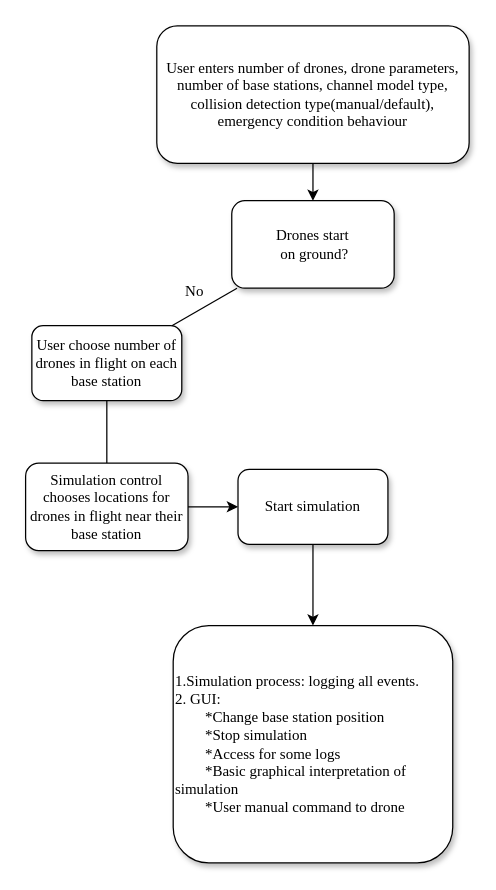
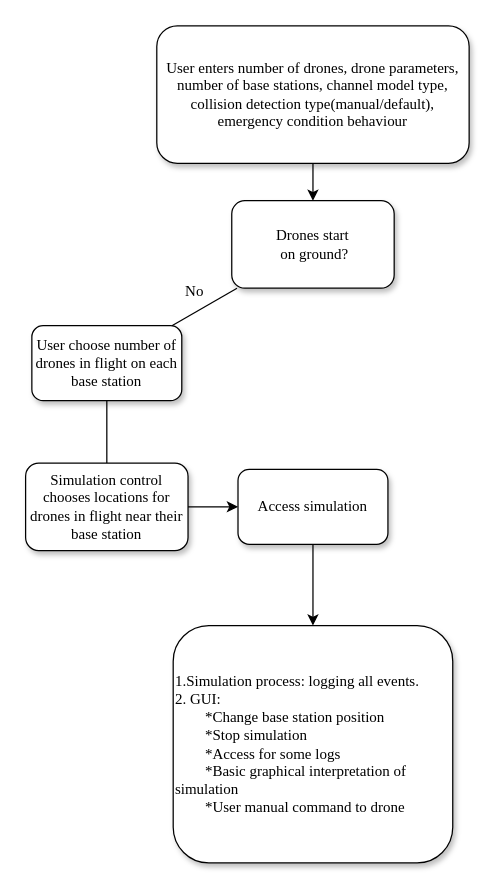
(313, 507) -> (313, 507)
